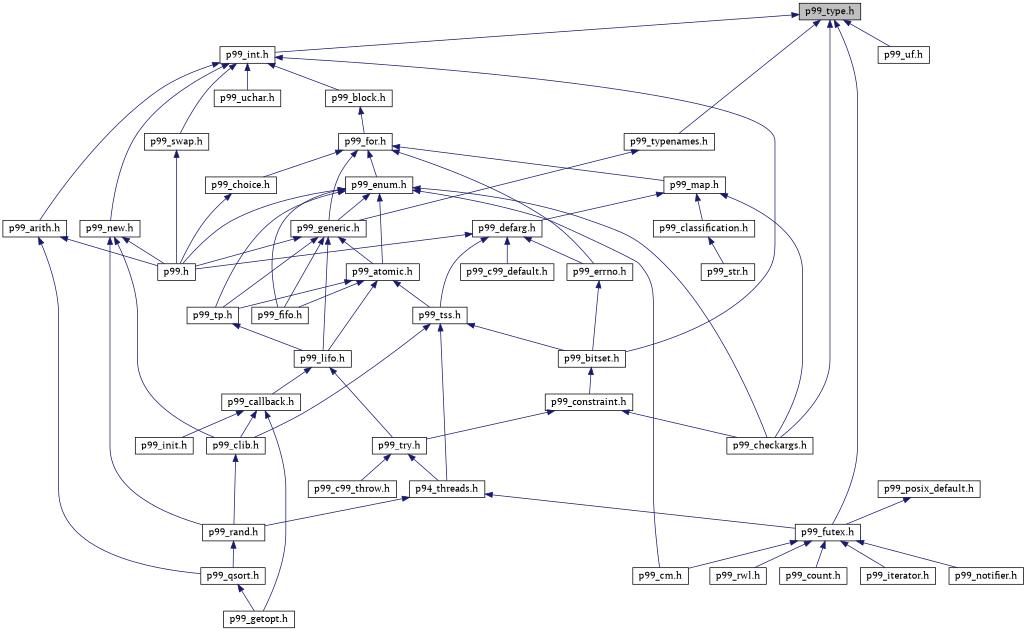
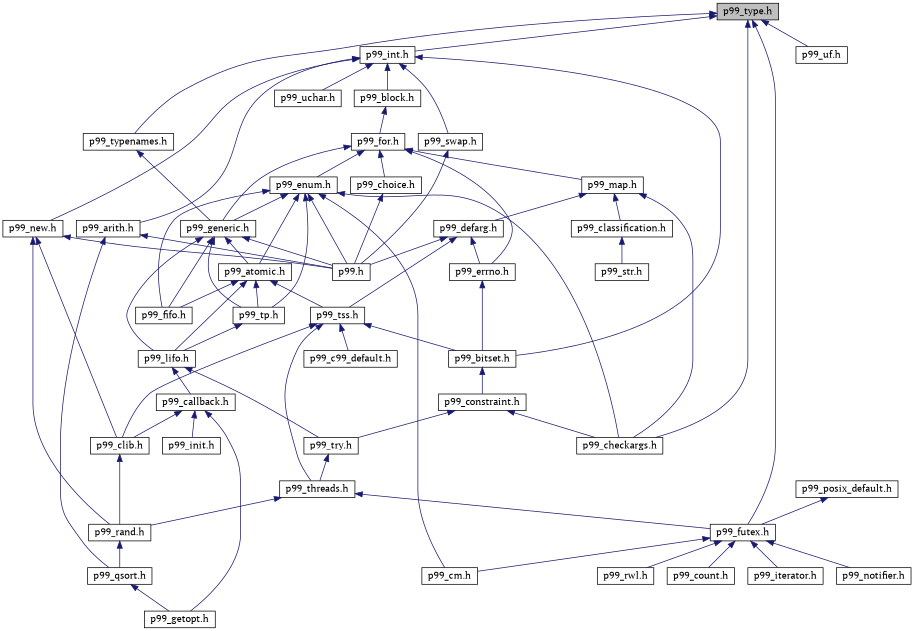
(507, 254) -> (345, 341)
(352, 489) -> none
(447, 489) -> (317, 489)
